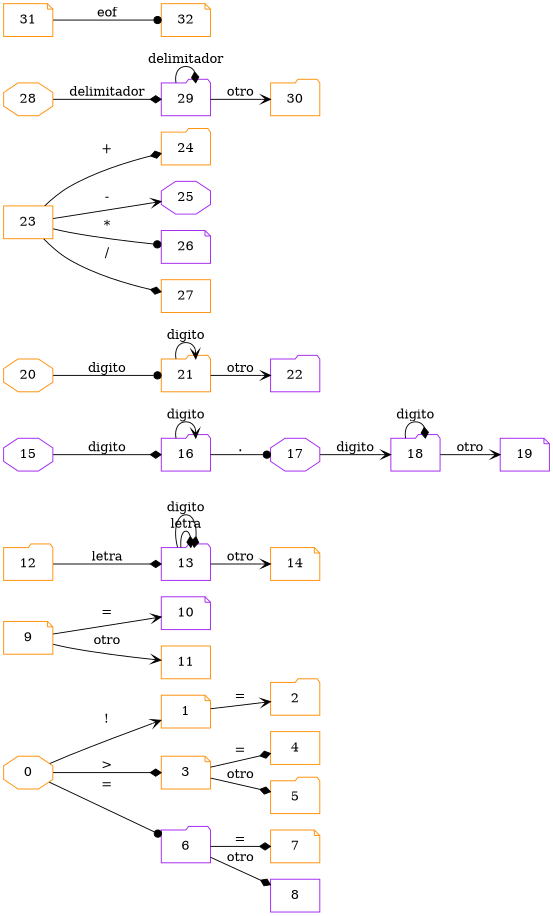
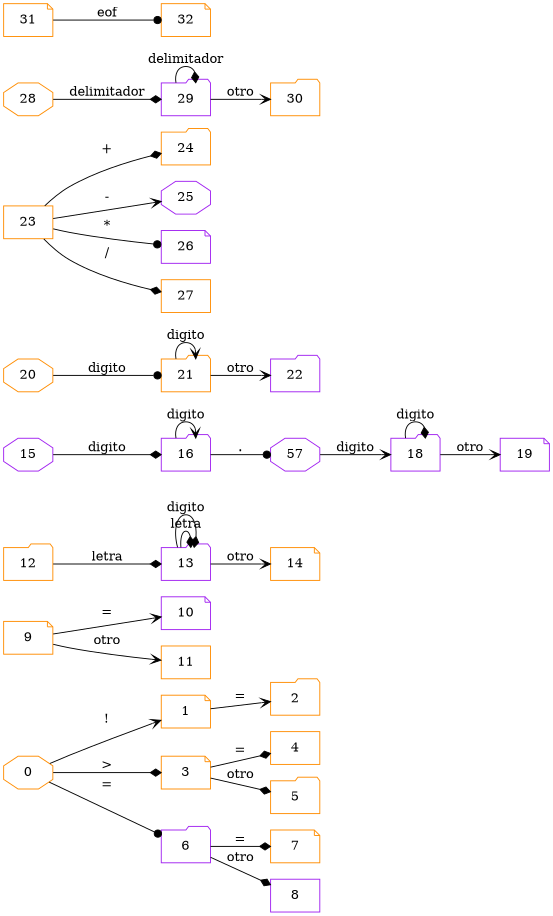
(295, 455) -> (295, 455)
